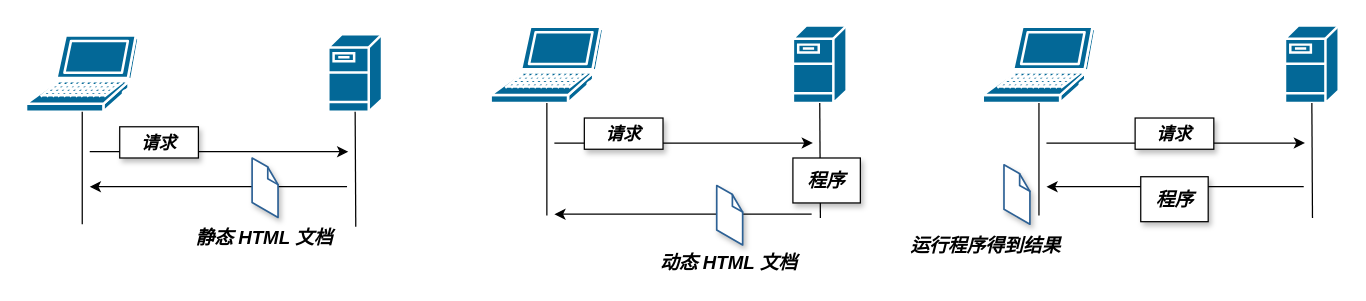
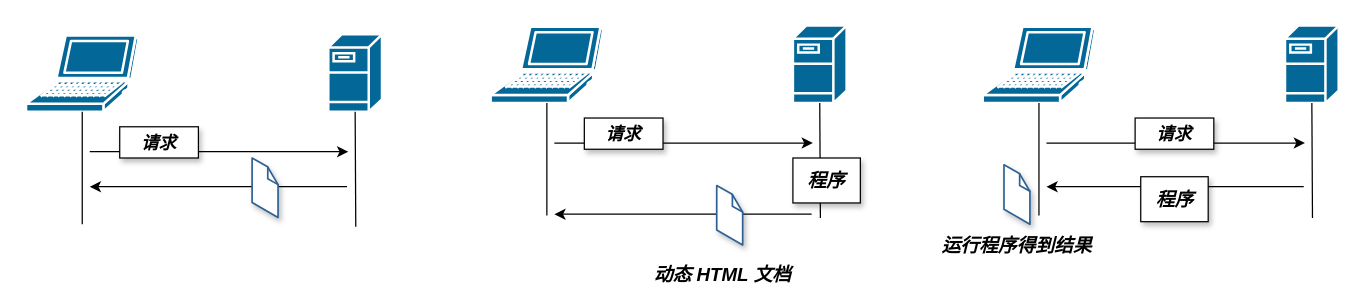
(265, 237) -> none
(986, 246) -> (1017, 246)
(730, 262) -> (724, 274)
